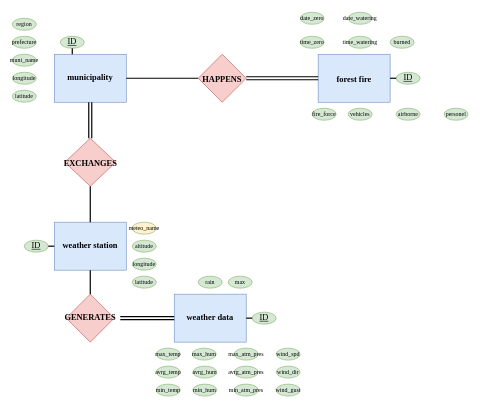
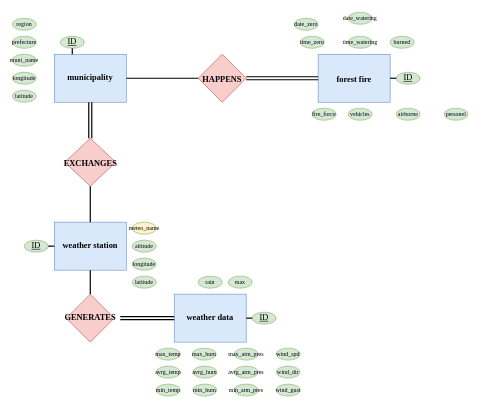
(312, 18) -> (306, 24)
